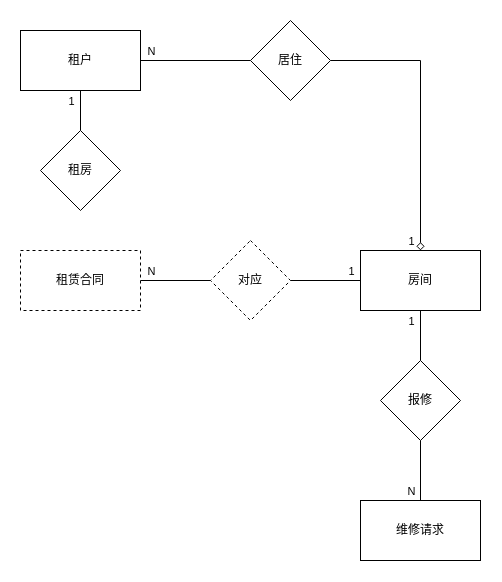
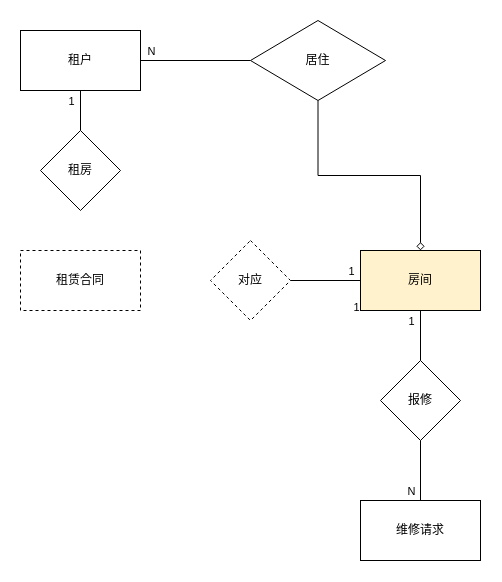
(291, 61) -> (318, 61)
(176, 281) -> none
(421, 281) -> (421, 281)
